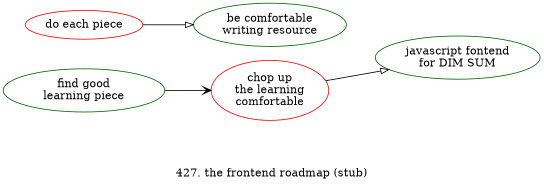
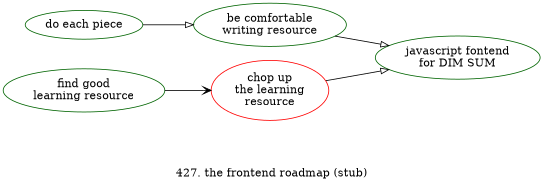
(84, 25) -> (84, 25)
none -> (358, 40)
(84, 90) -> (84, 90)
(270, 90) -> (270, 90)
